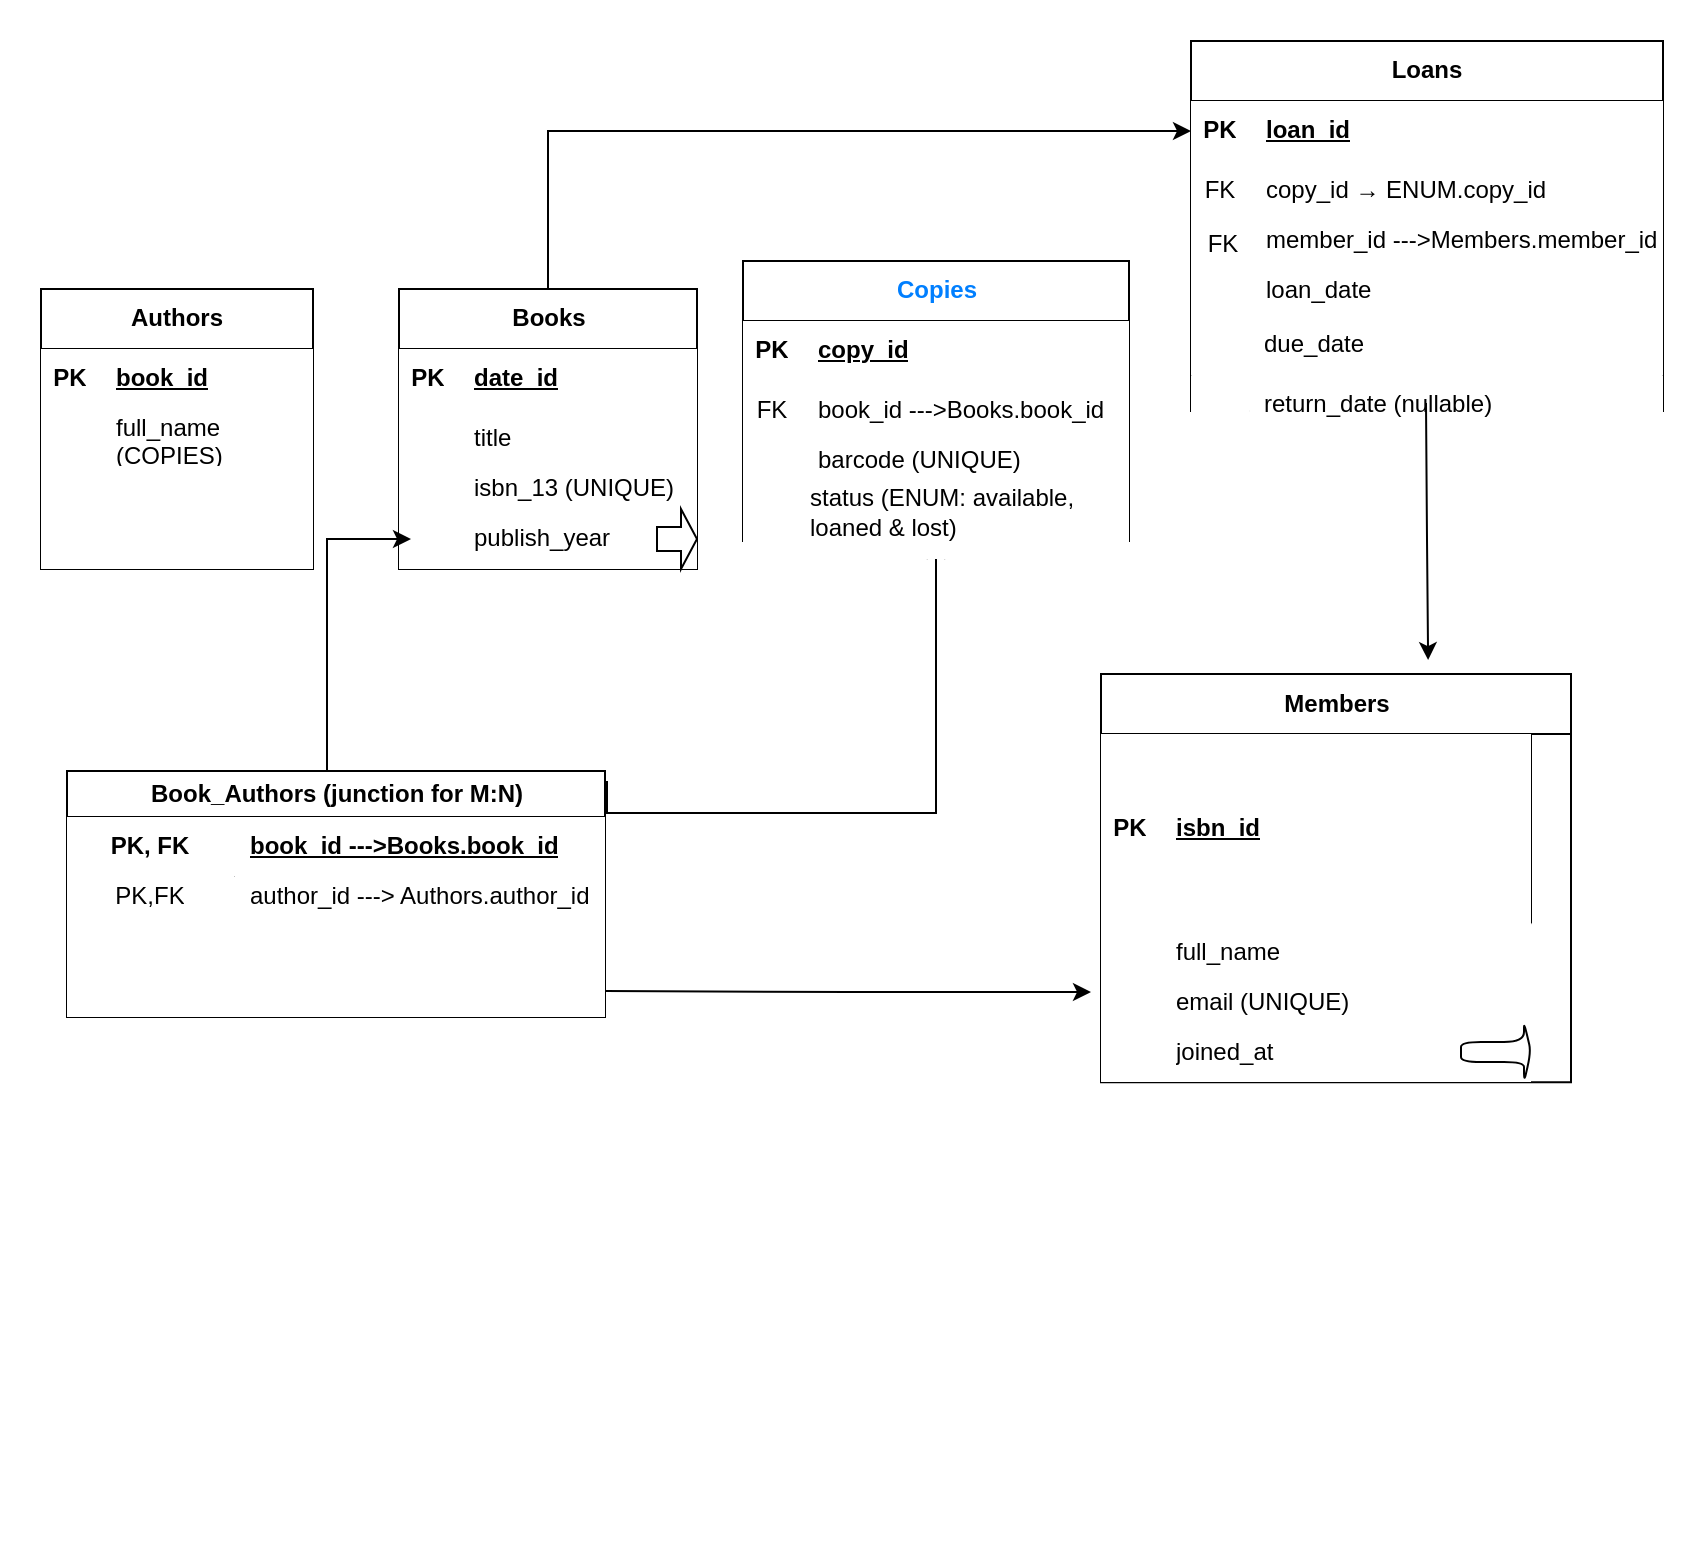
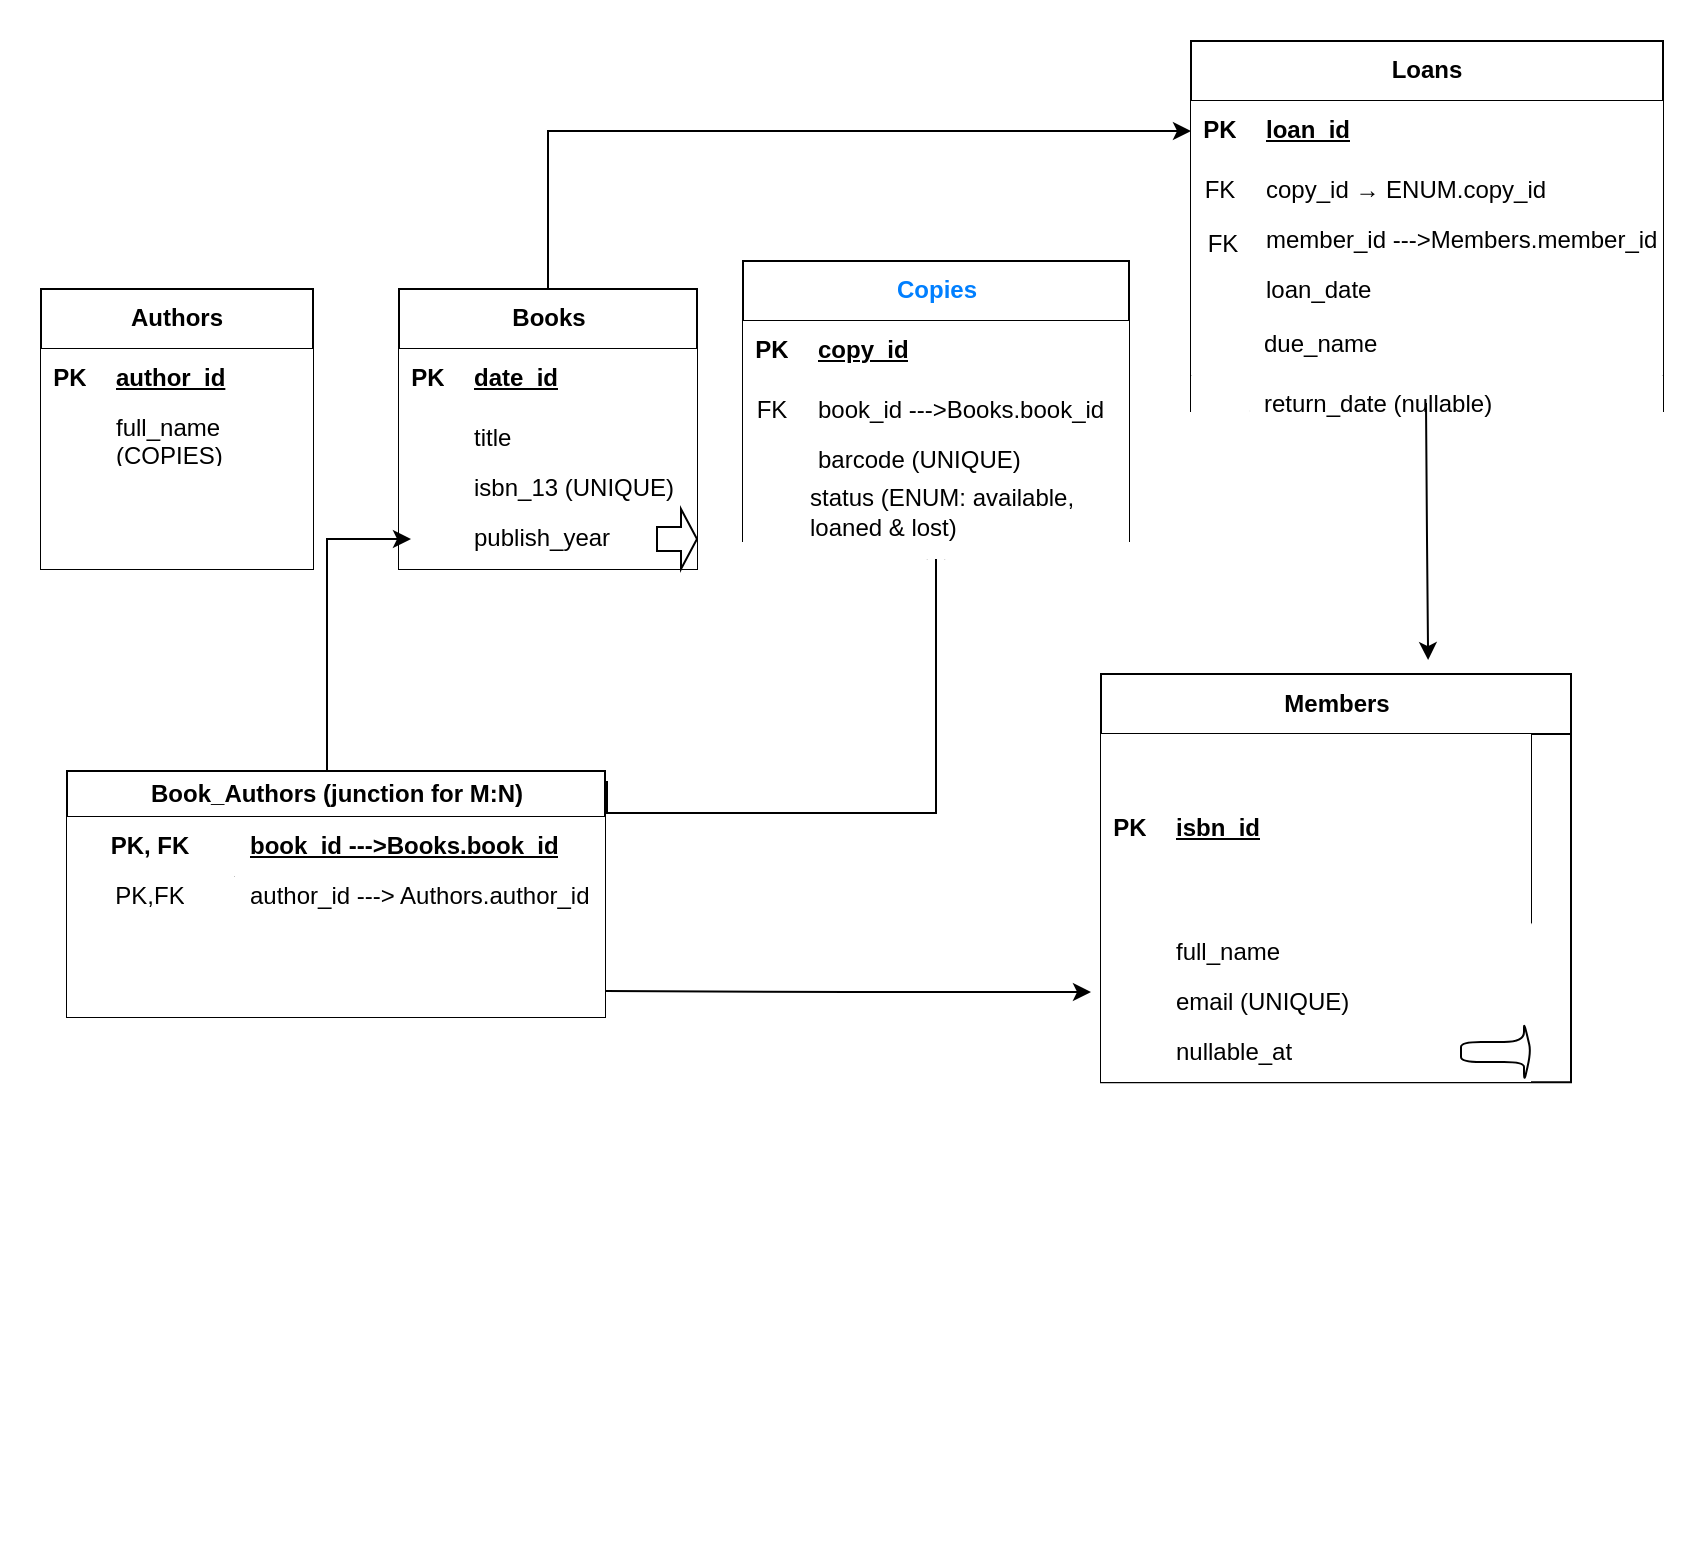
(1319, 345) -> (1319, 345)
(161, 379) -> (174, 379)
(1234, 1053) -> (1242, 1053)
